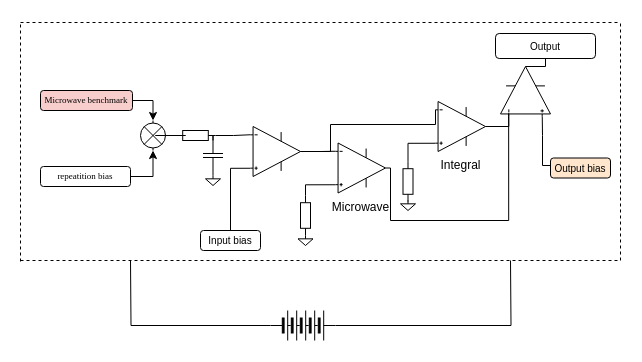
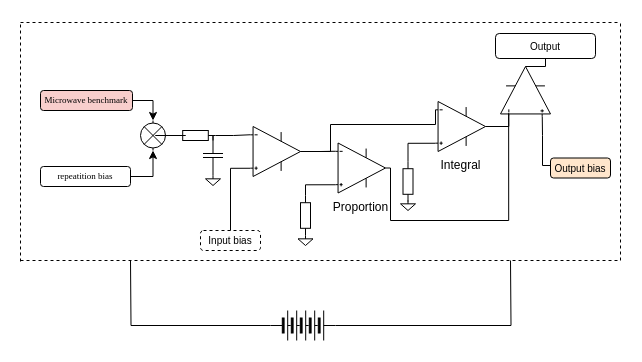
(361, 208) -> (361, 208)
(231, 241) -> (231, 241)
